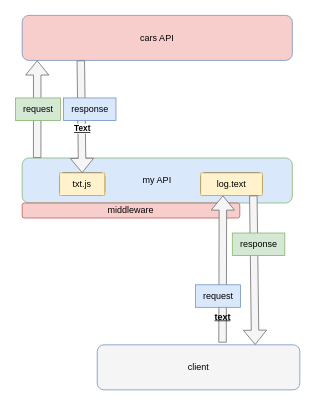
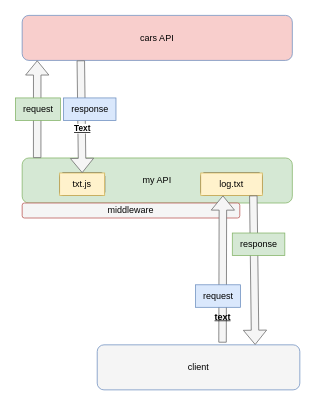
(157, 180) -> (157, 180)
(231, 184) -> (231, 184)
(131, 210) -> (131, 210)
